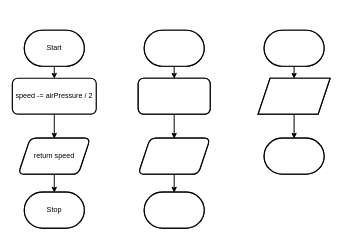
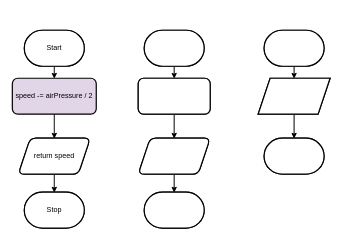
(54, 96) -> (54, 96)
